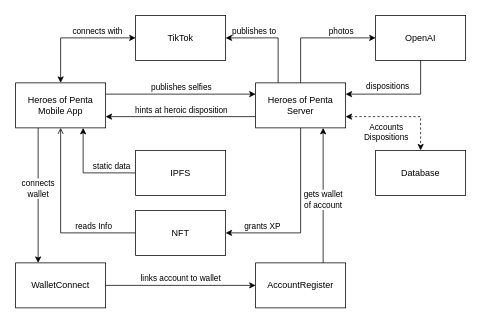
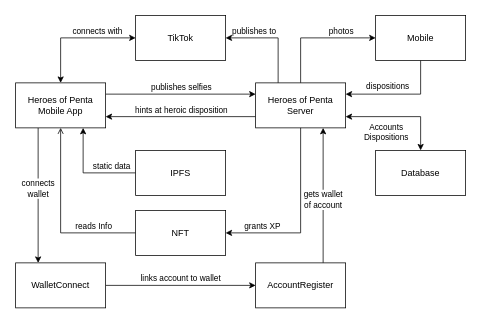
(420, 38) -> (420, 38)
(399, 117) -> (399, 117)
